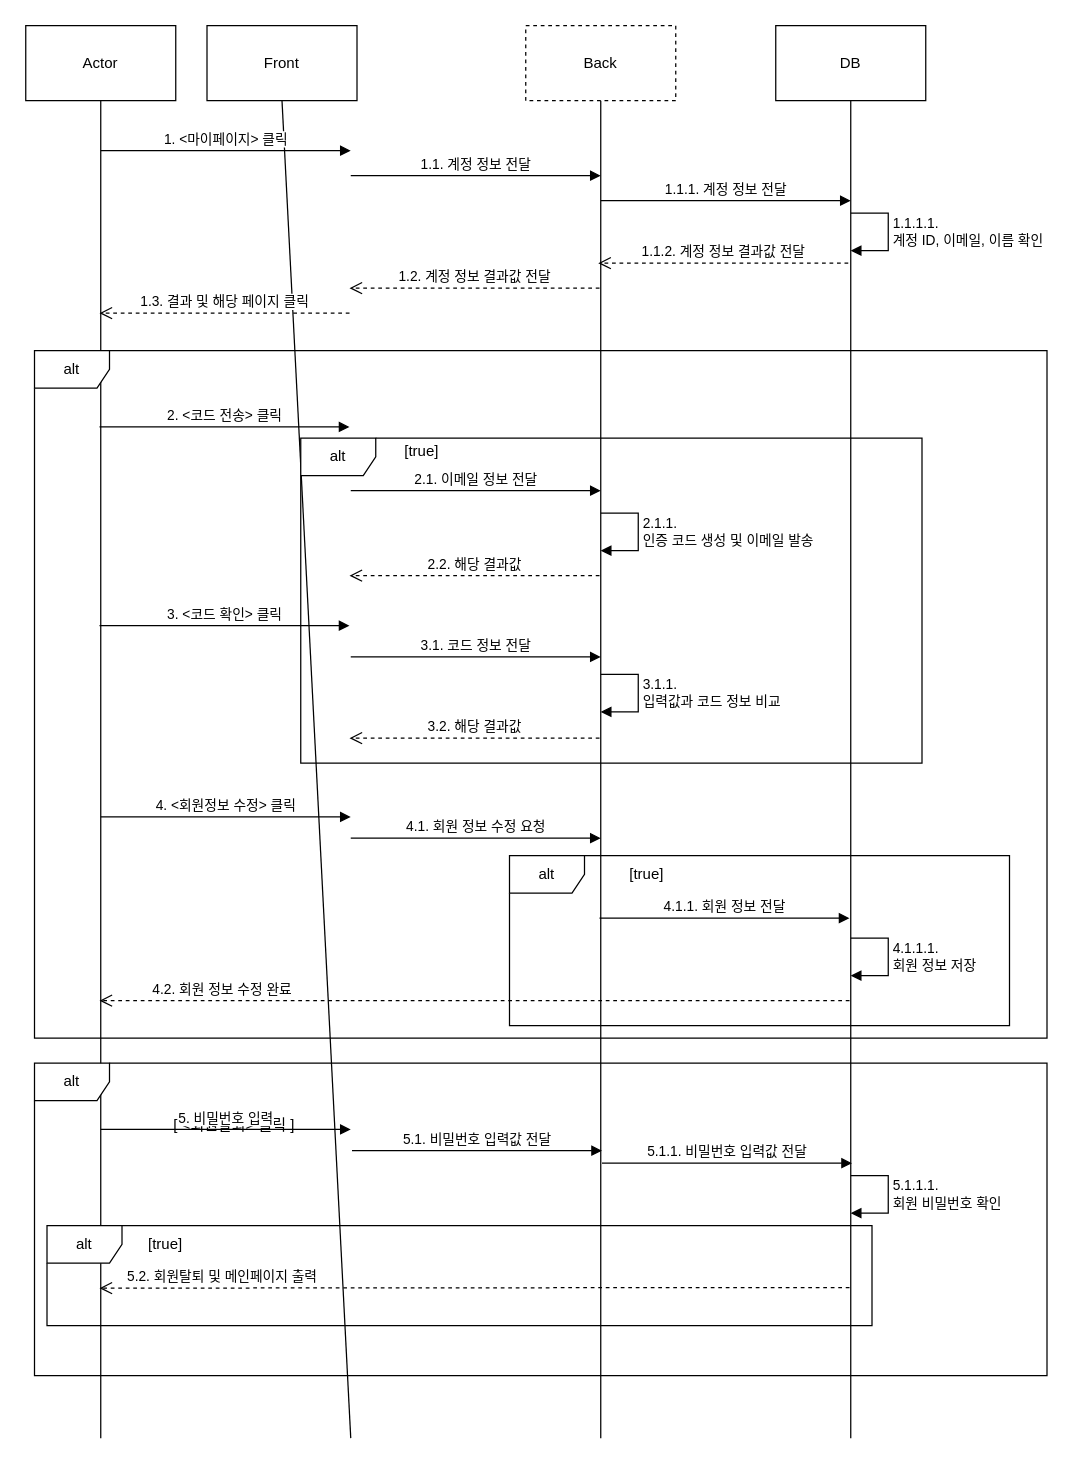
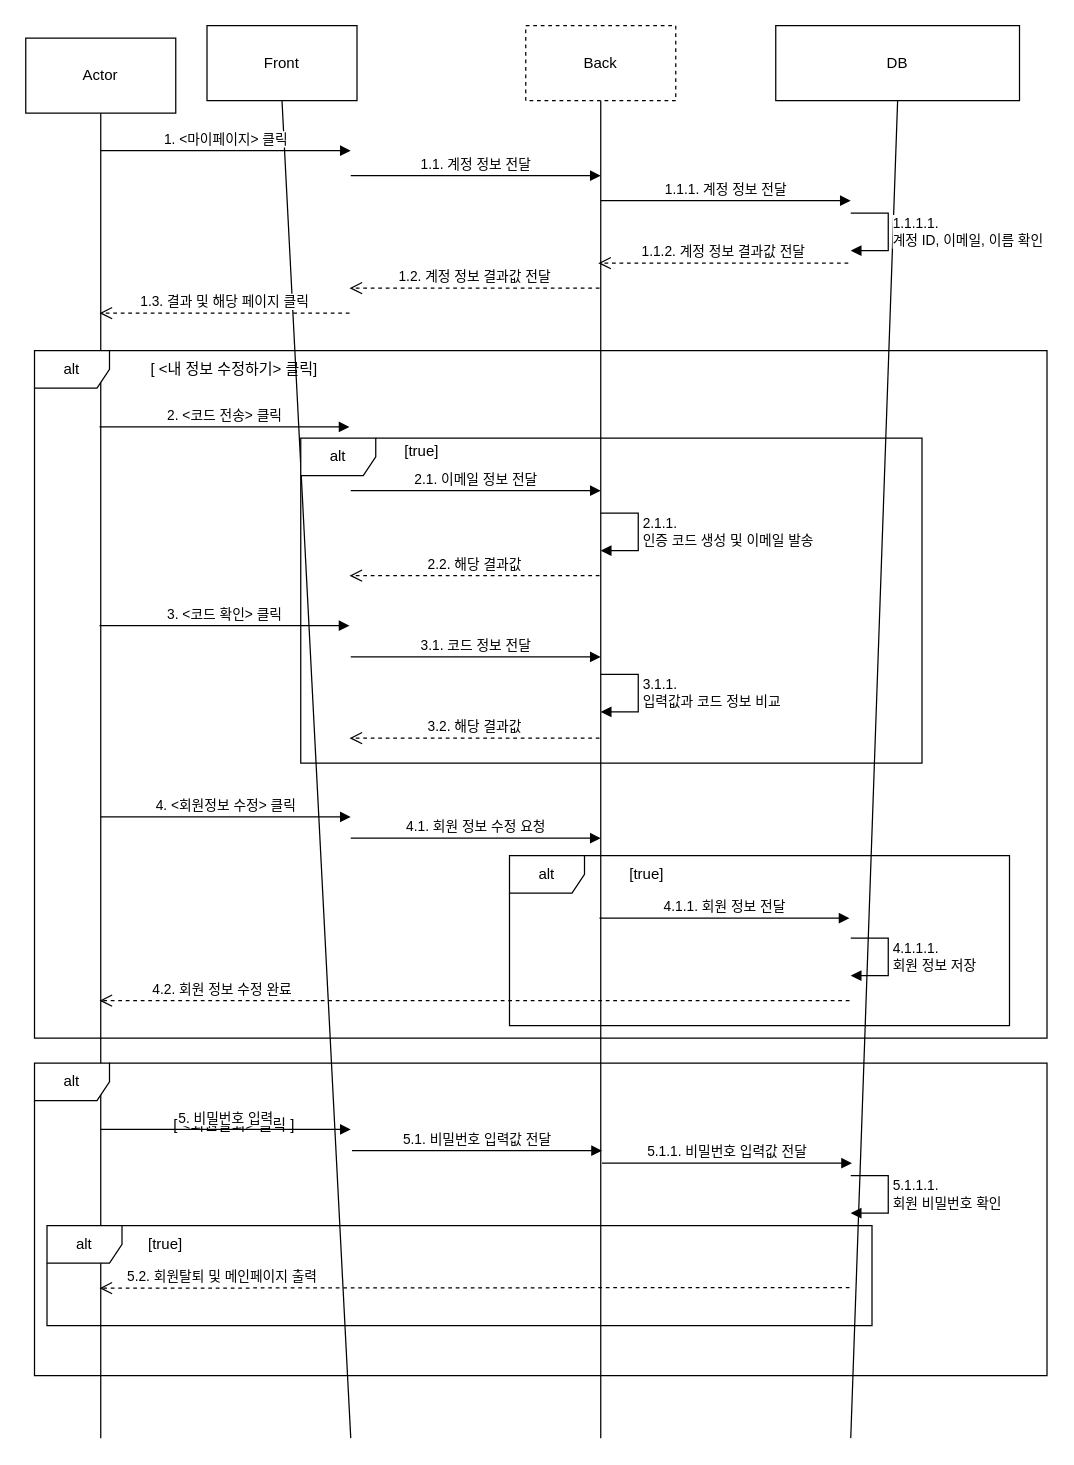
(101, 63) -> (101, 76)
(851, 63) -> (898, 63)
none -> (234, 369)
